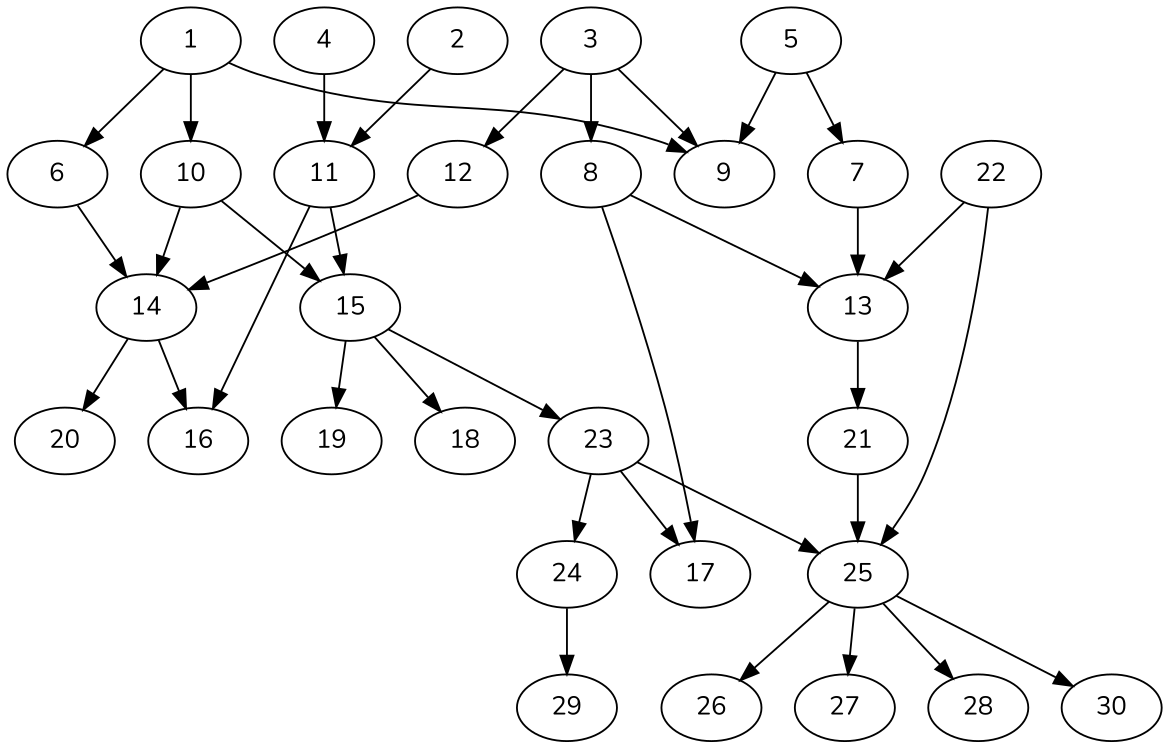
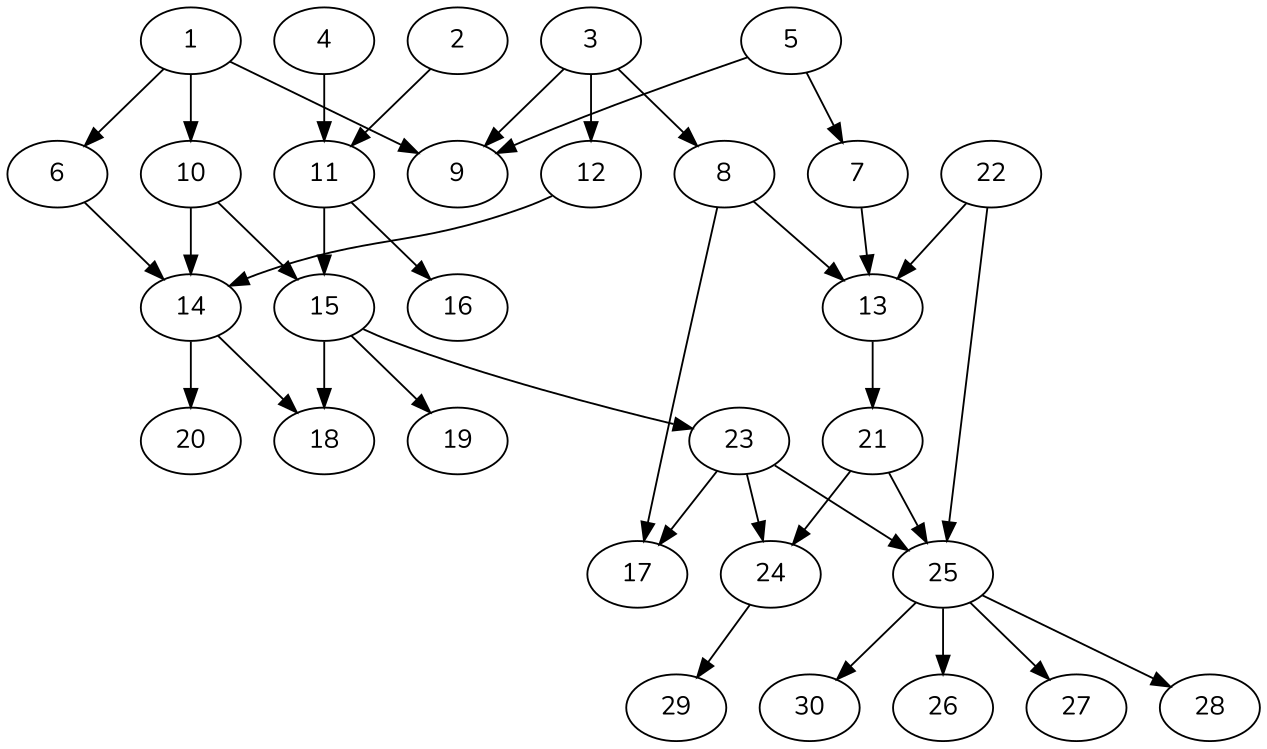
(169, 366) -> (251, 368)
none -> (821, 509)
